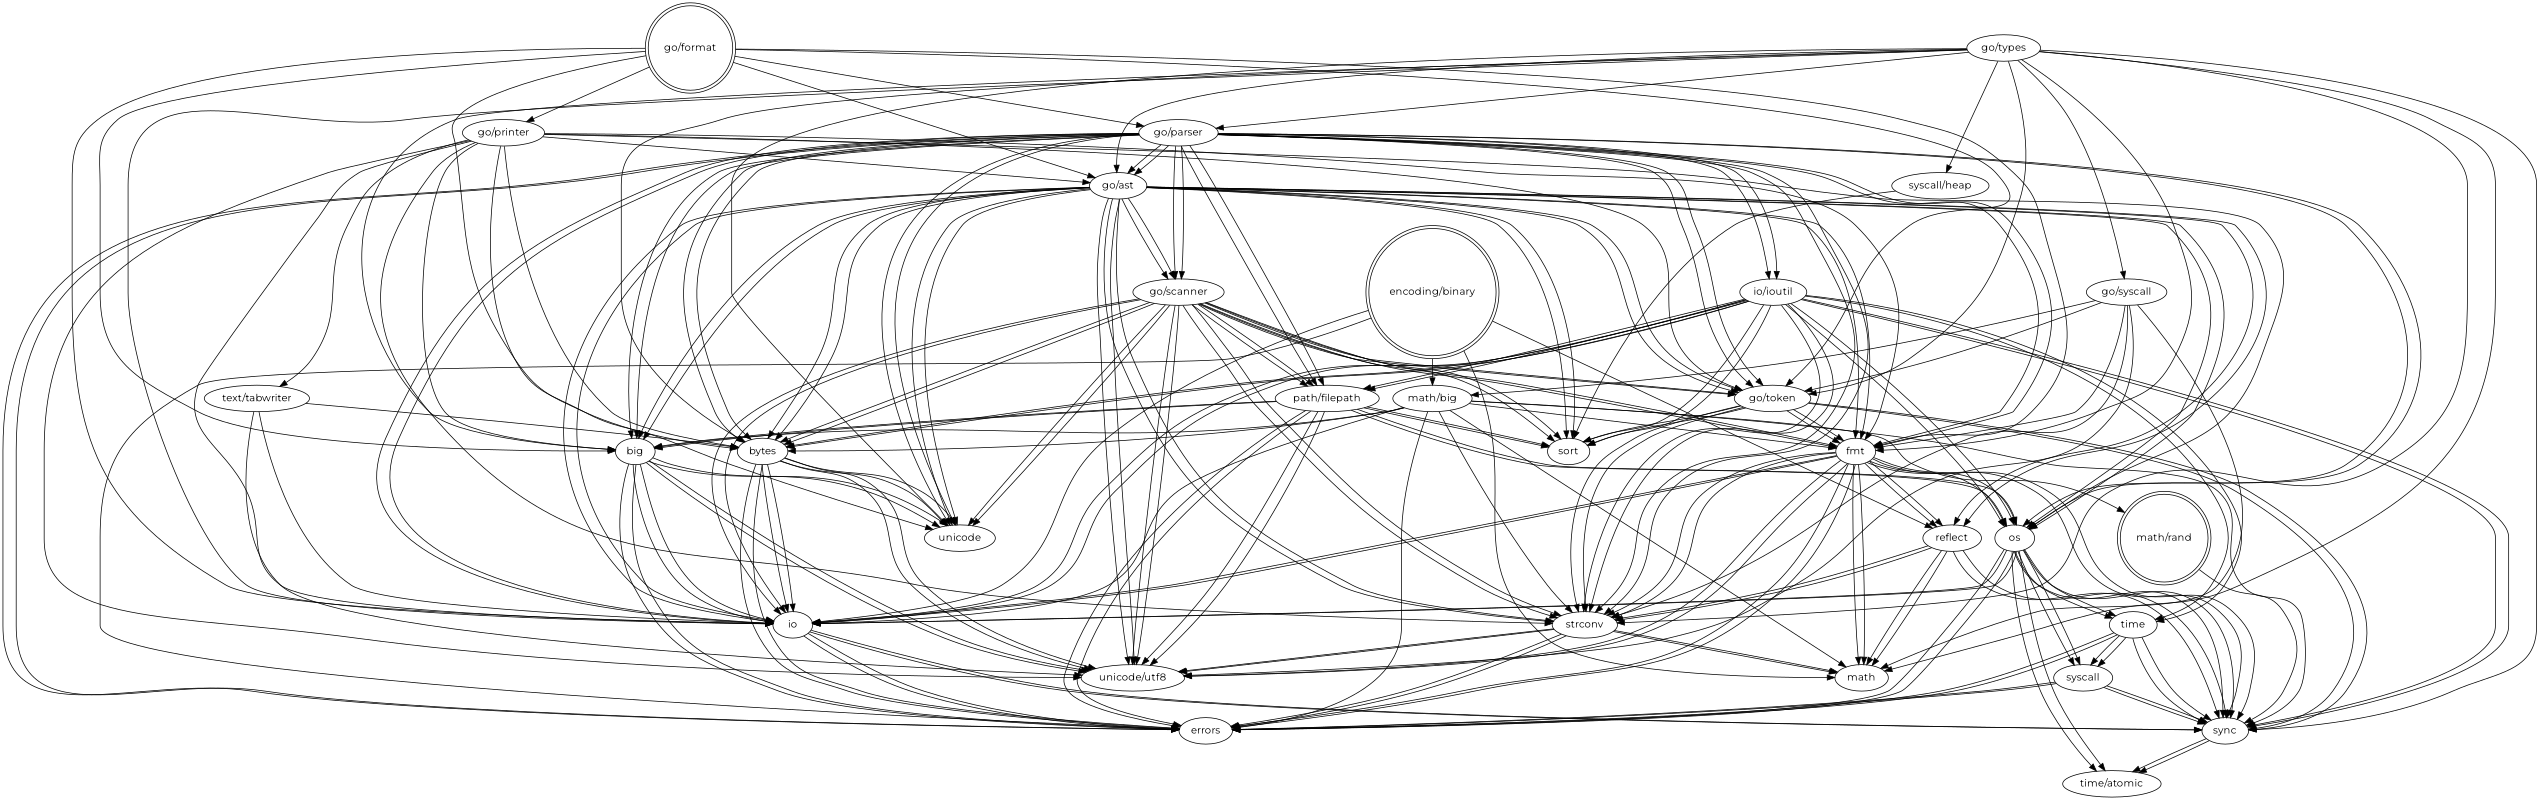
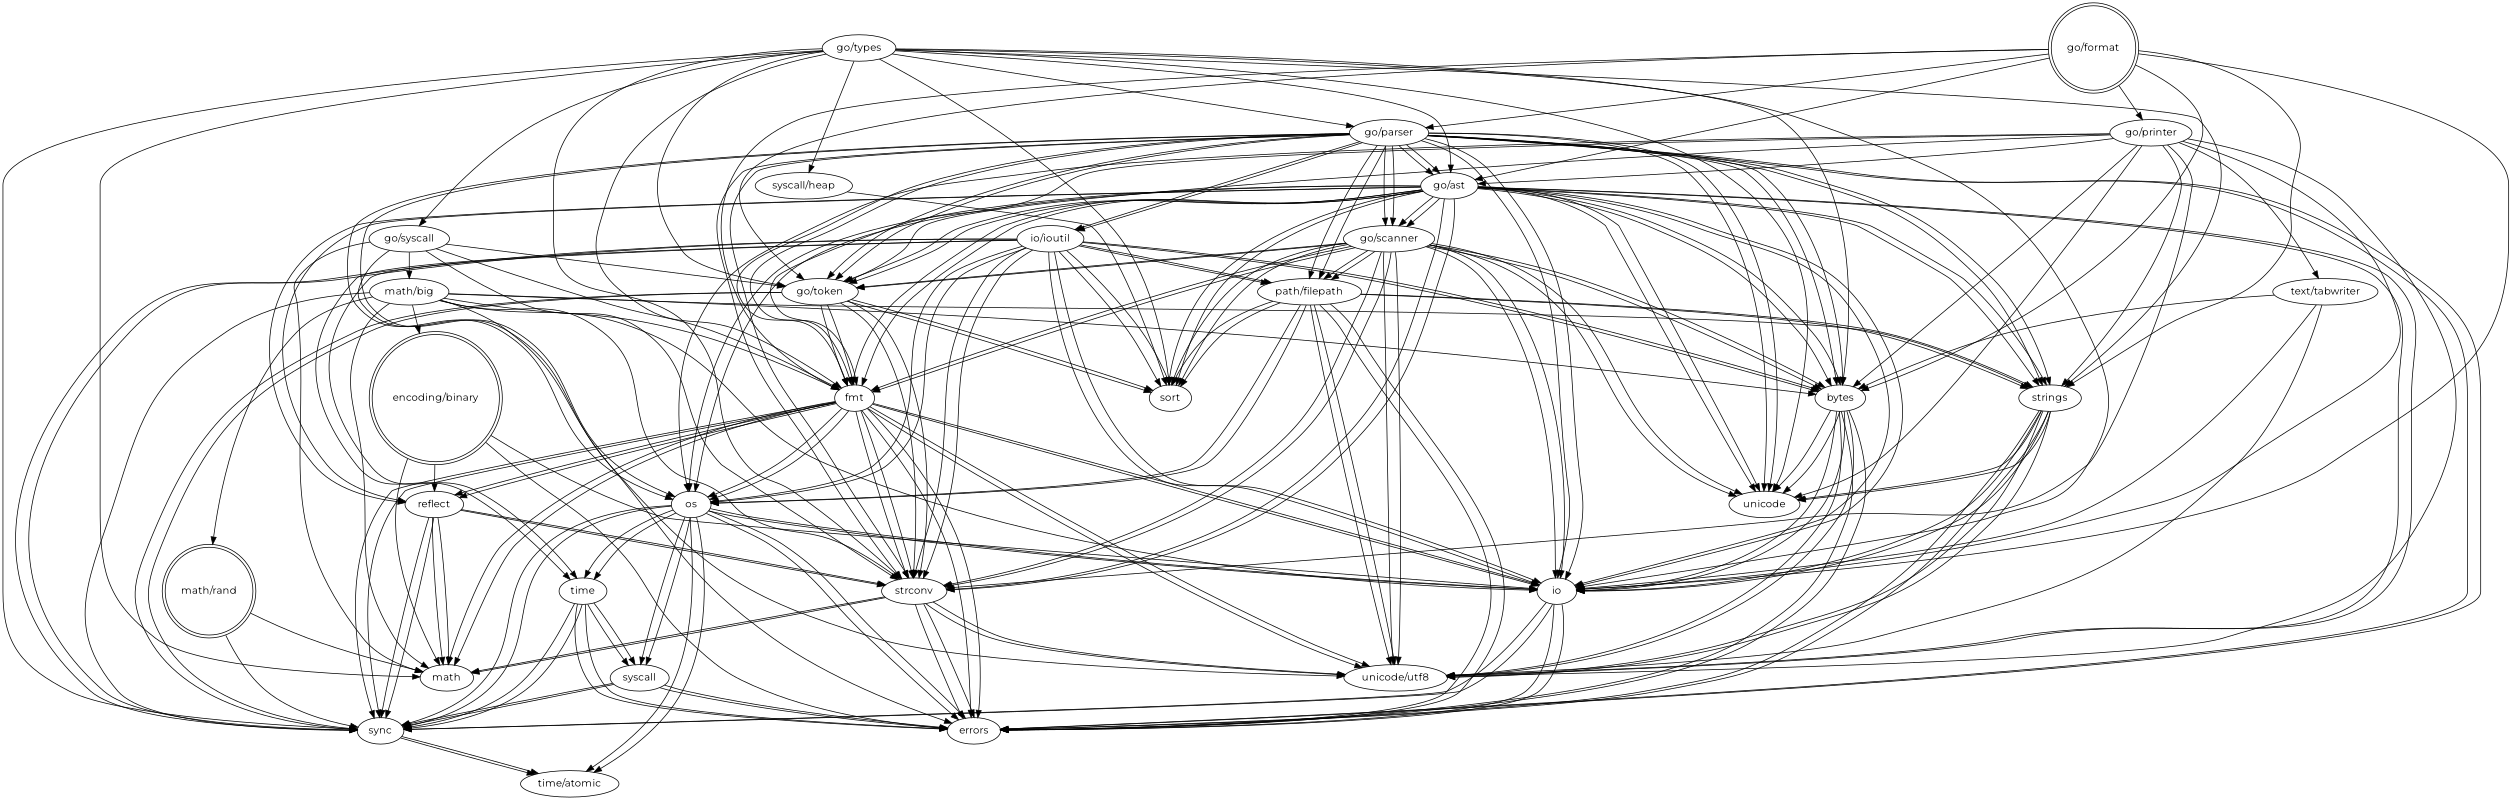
none -> (1099, 215)
(1432, 368) -> (414, 311)
(635, 451) -> (2050, 398)
none -> (332, 646)
